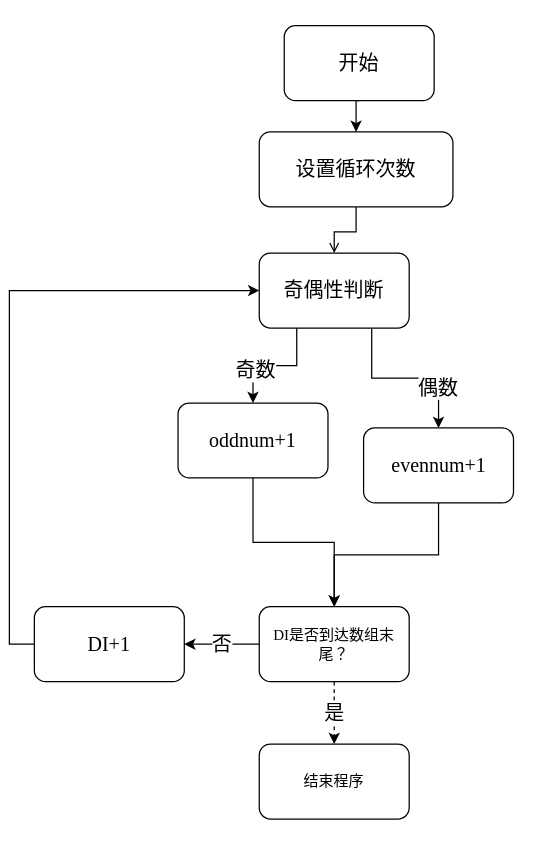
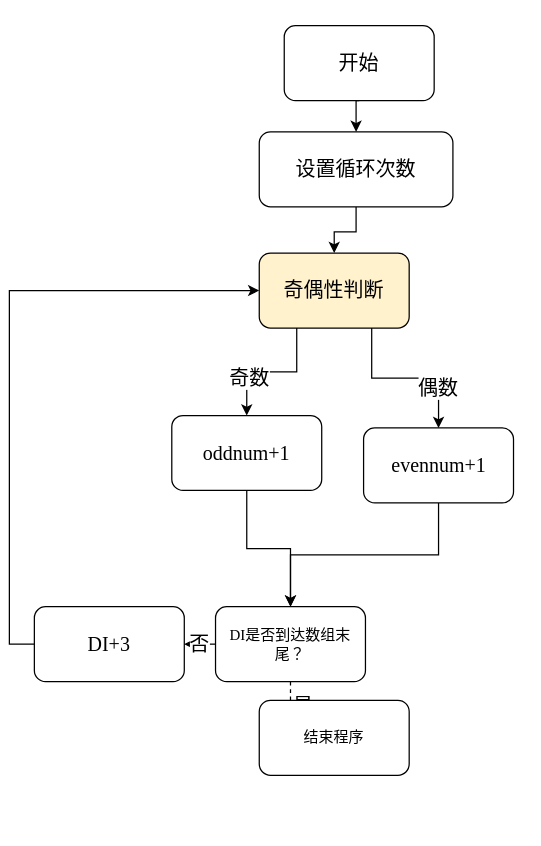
(334, 245) -> (334, 243)
(334, 291) -> (334, 291)
(253, 441) -> (247, 453)
(109, 644) -> (109, 644)
(334, 644) -> (291, 644)
(334, 782) -> (334, 738)
